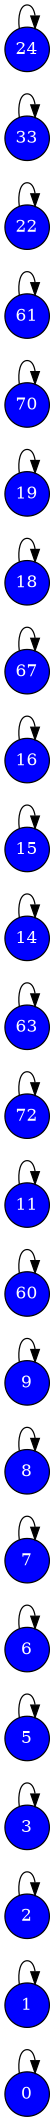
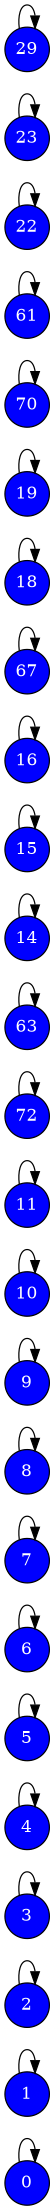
(27, 49) -> (27, 49)
(27, 138) -> (27, 138)
(27, 1294) -> (27, 1294)
none -> (27, 1827)
